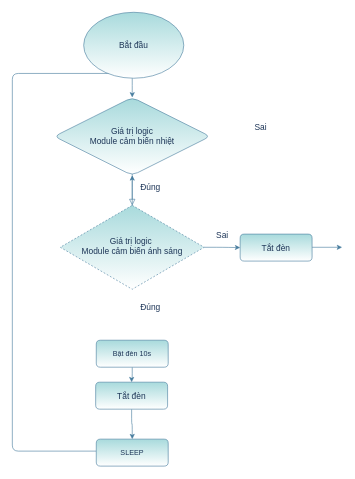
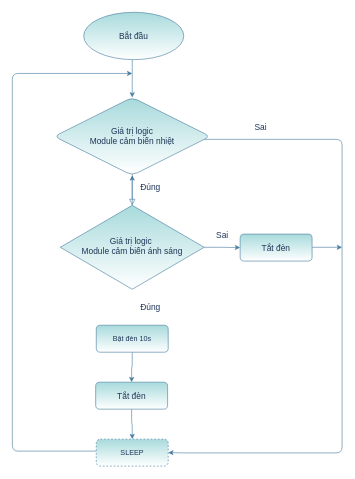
(134, 45) -> (134, 36)
none -> (274, 140)
(132, 248) -> (132, 248)
(132, 354) -> (132, 339)
(132, 453) -> (132, 453)
